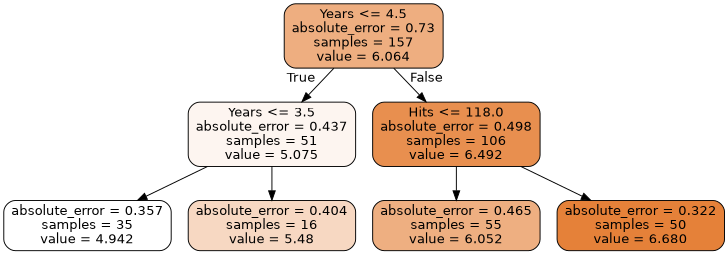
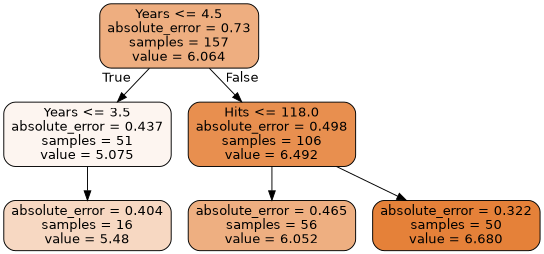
(87, 226) -> none
(456, 226) -> (272, 226)
